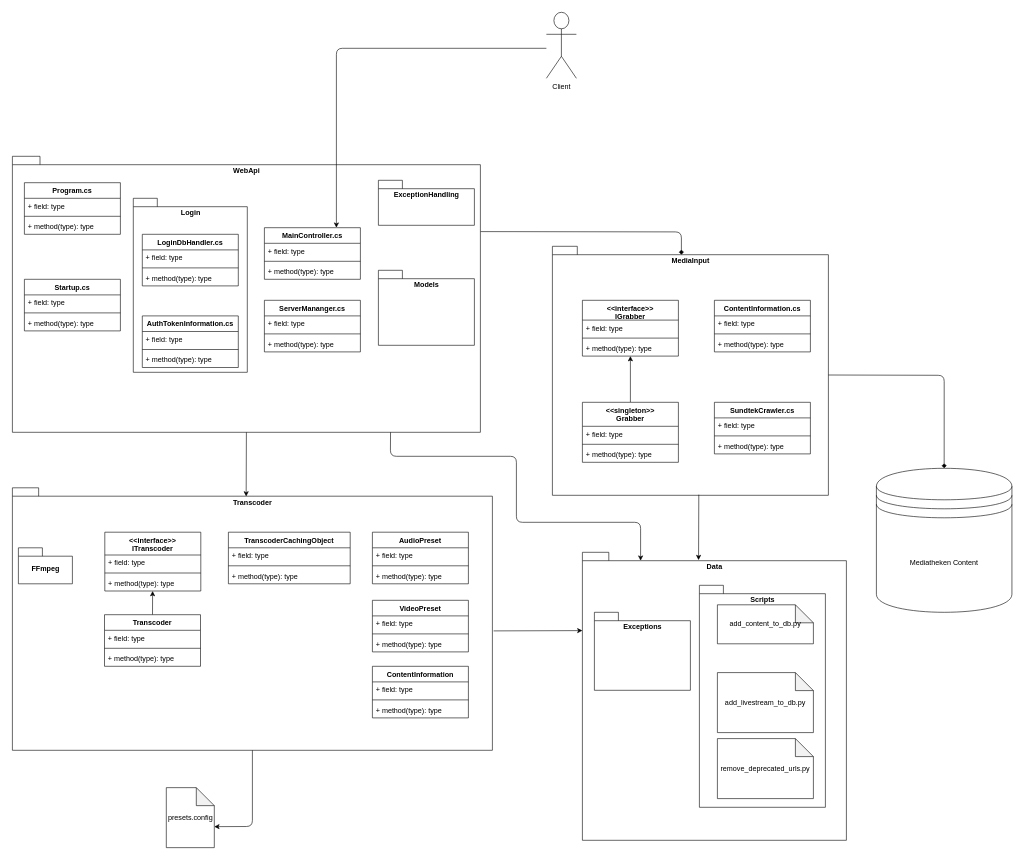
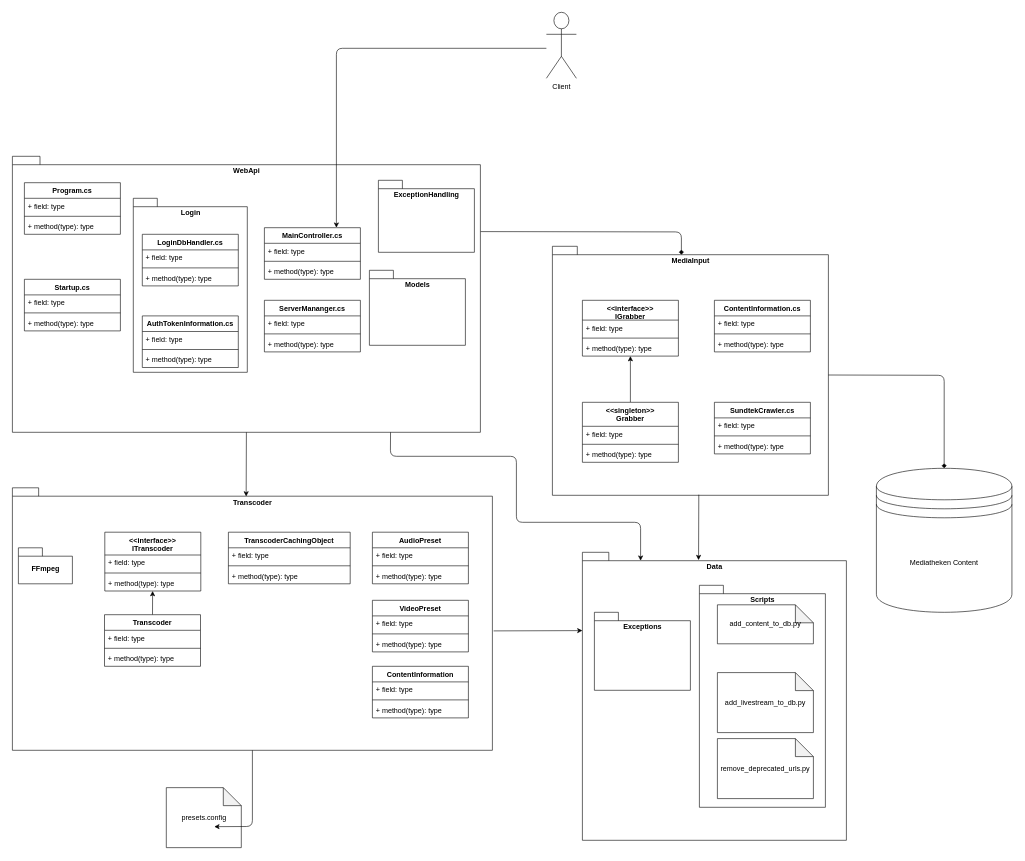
(426, 203) -> (426, 216)
(426, 308) -> (417, 308)
(190, 818) -> (204, 818)
